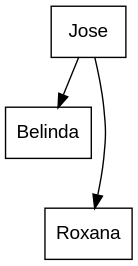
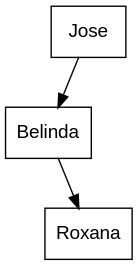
(105, 126) -> (66, 177)
